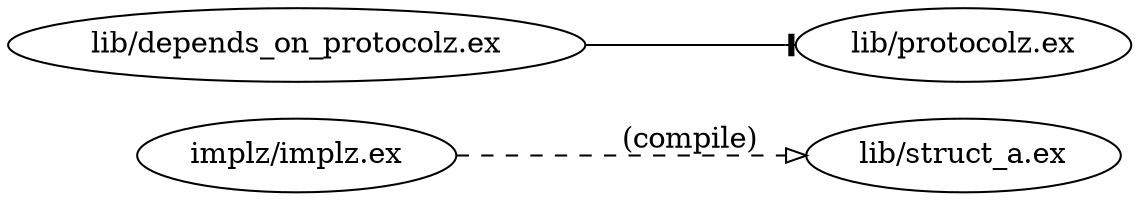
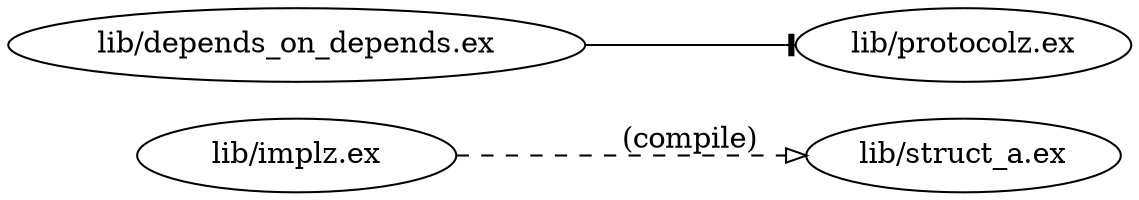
(297, 45) -> (297, 45)
(297, 155) -> (297, 155)
